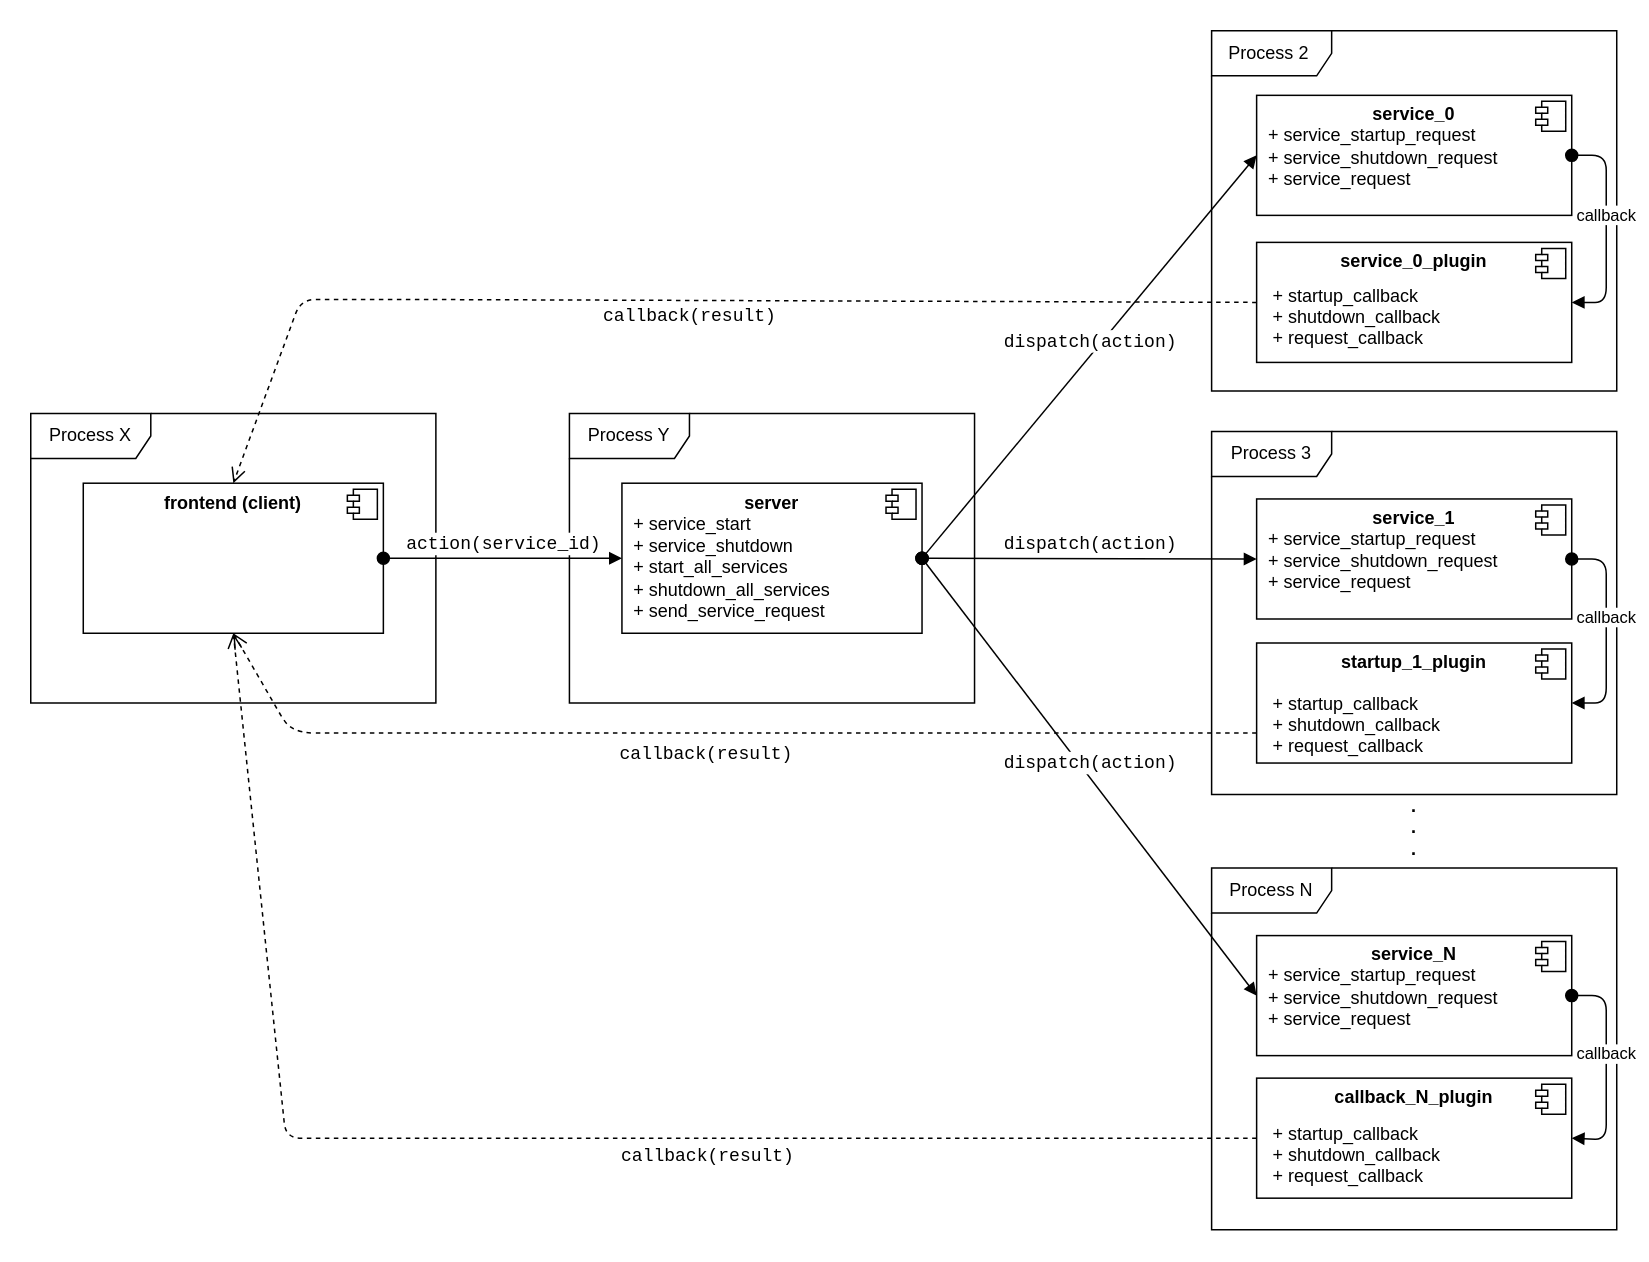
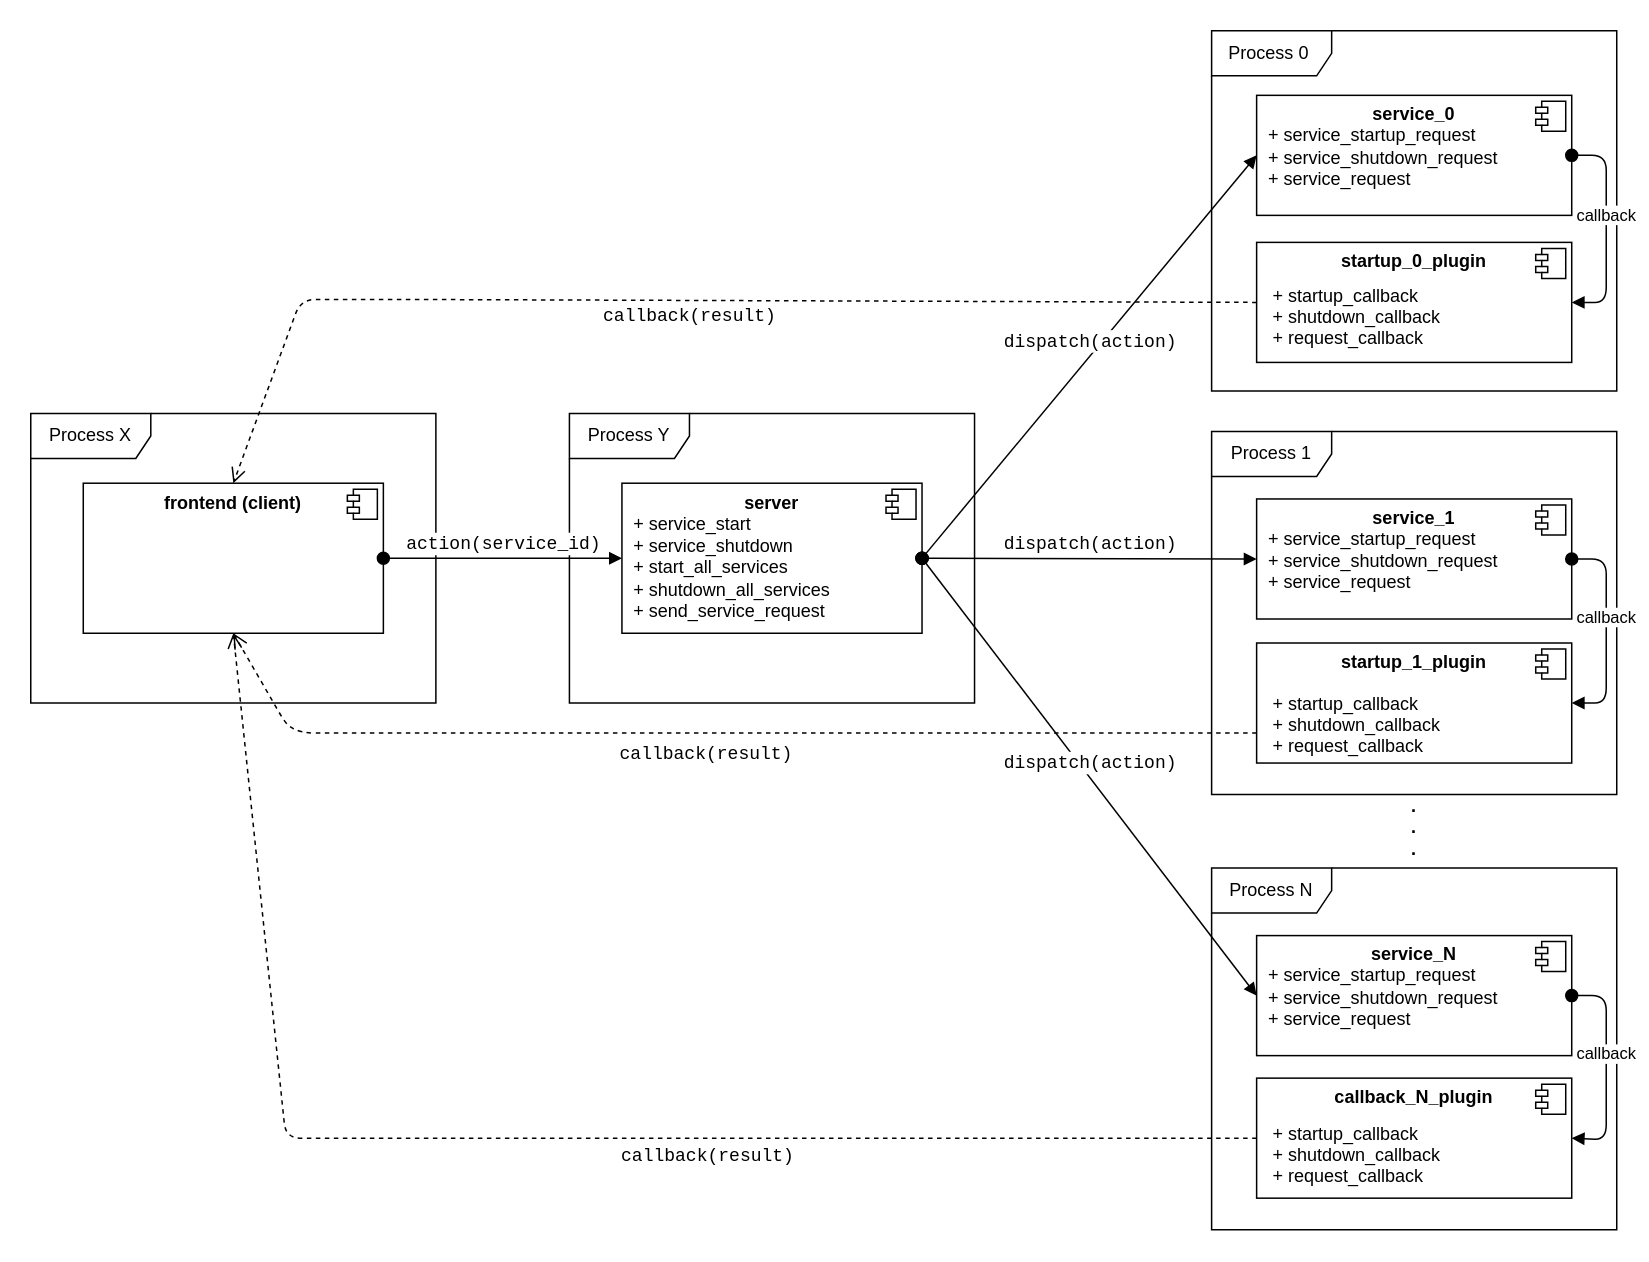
(1271, 53) -> (1271, 53)
(1330, 242) -> (1332, 242)
(1271, 454) -> (1271, 454)
